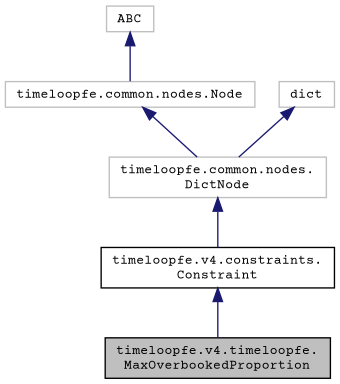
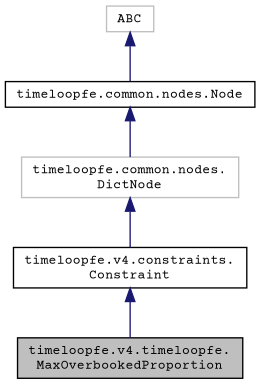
(130, 94) -> (130, 94)
(307, 94) -> none
